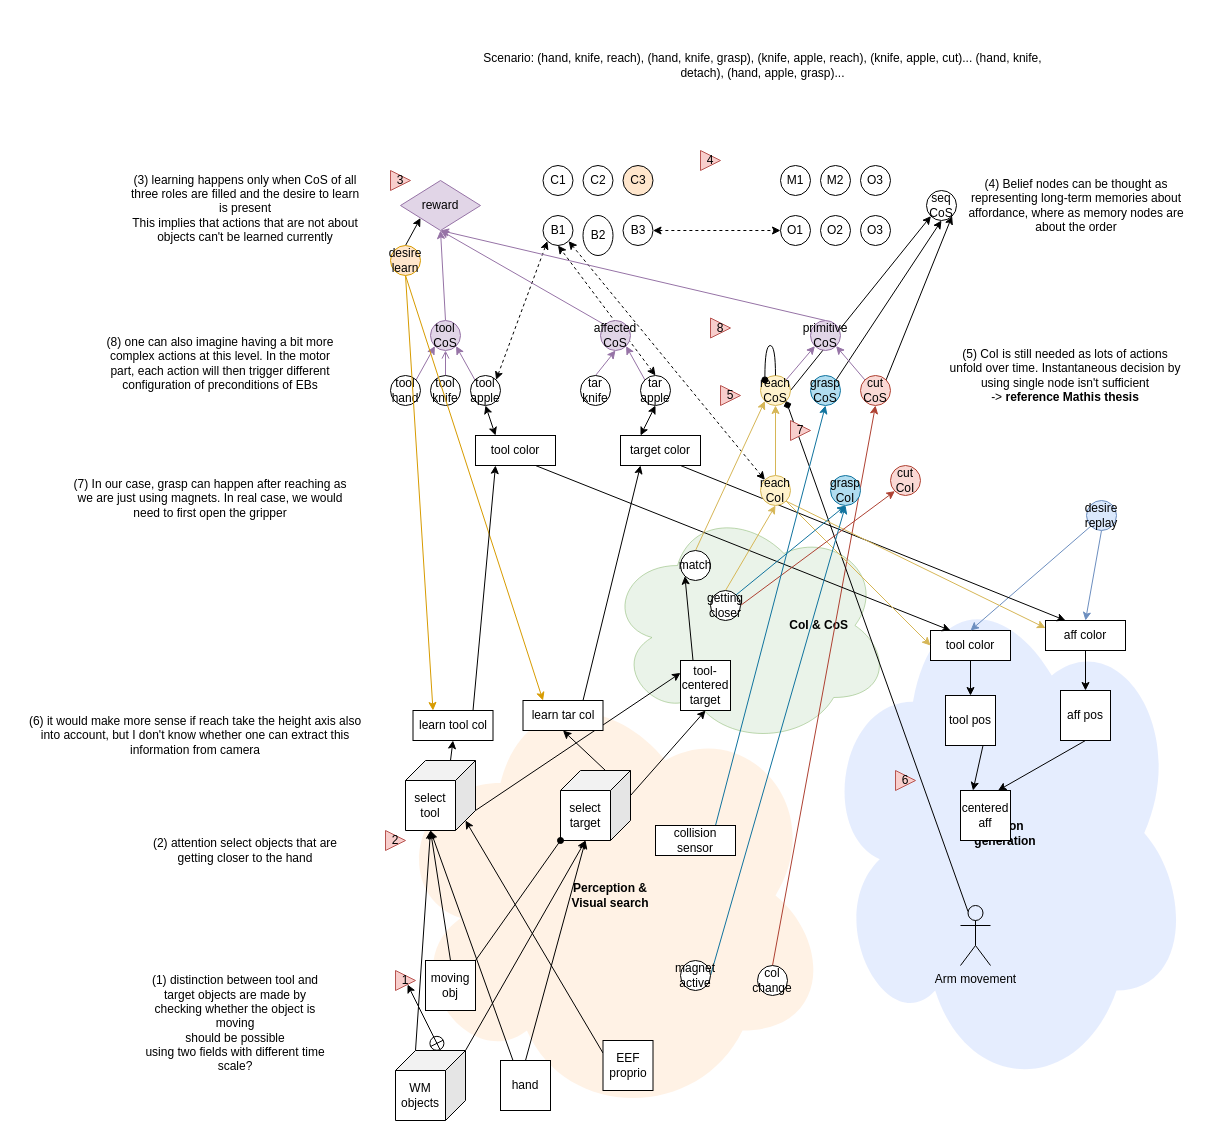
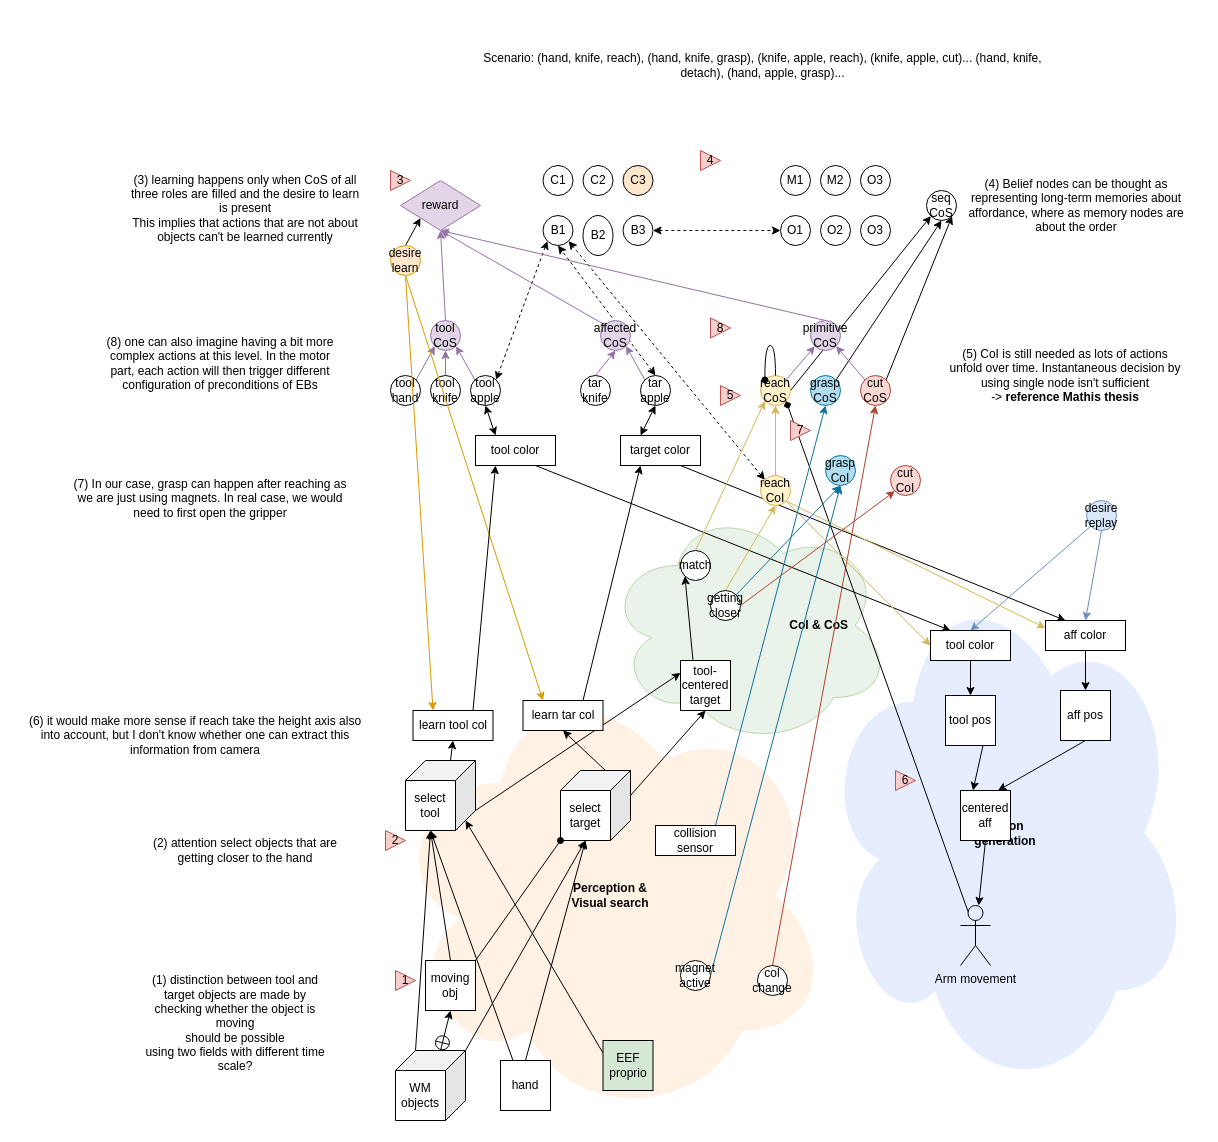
(446, 357) -> (446, 359)
(846, 491) -> (841, 471)
none -> (982, 870)
(427, 1024) -> (446, 1027)
(628, 1066) -> (628, 1066)
